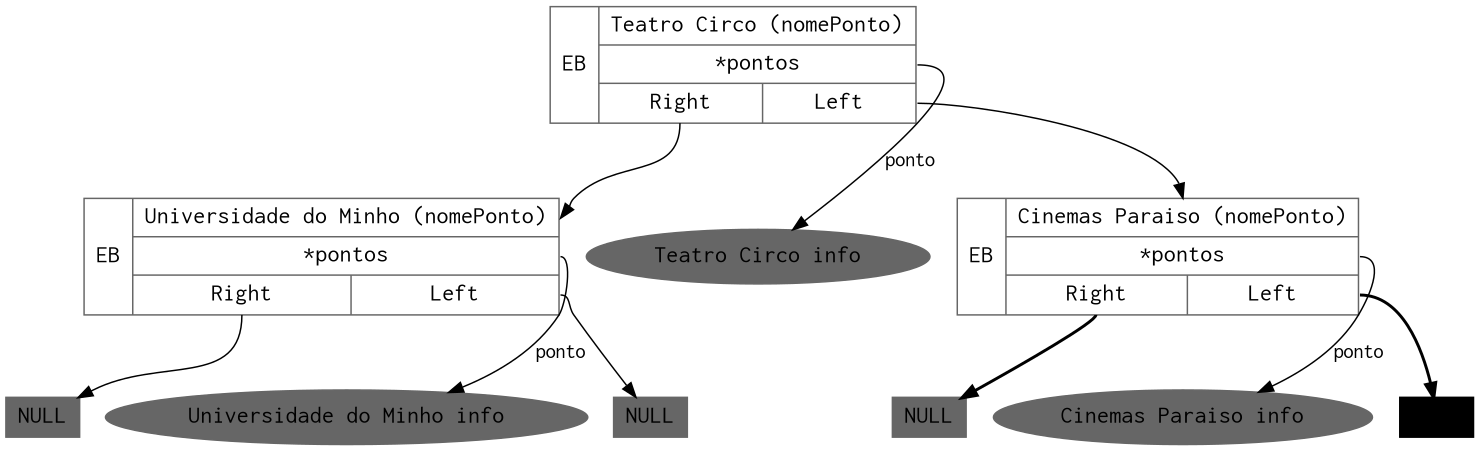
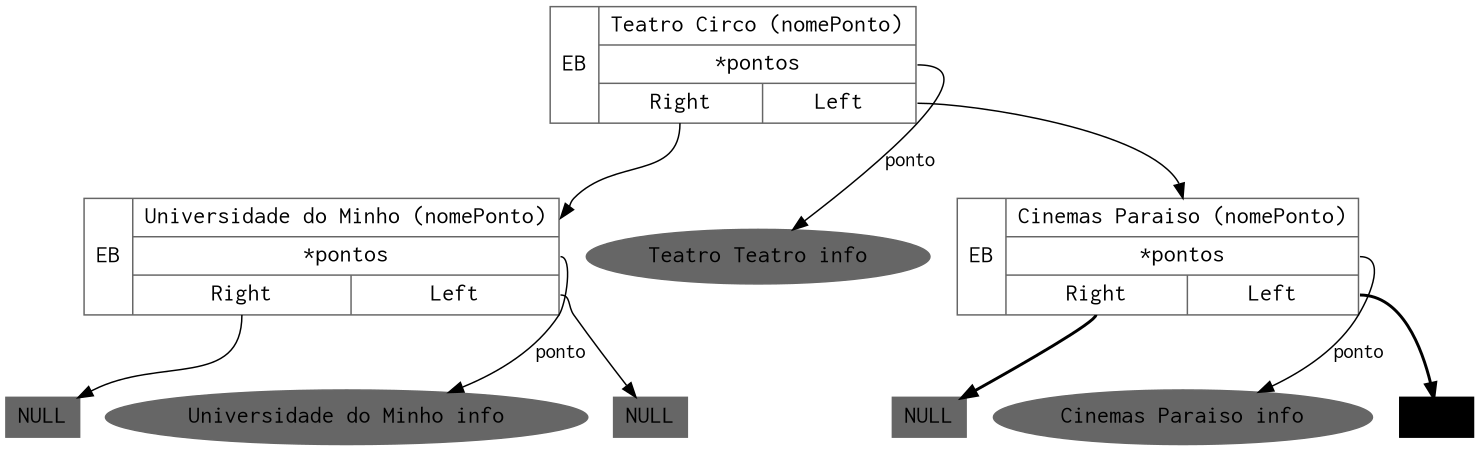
(758, 257) -> (758, 257)
